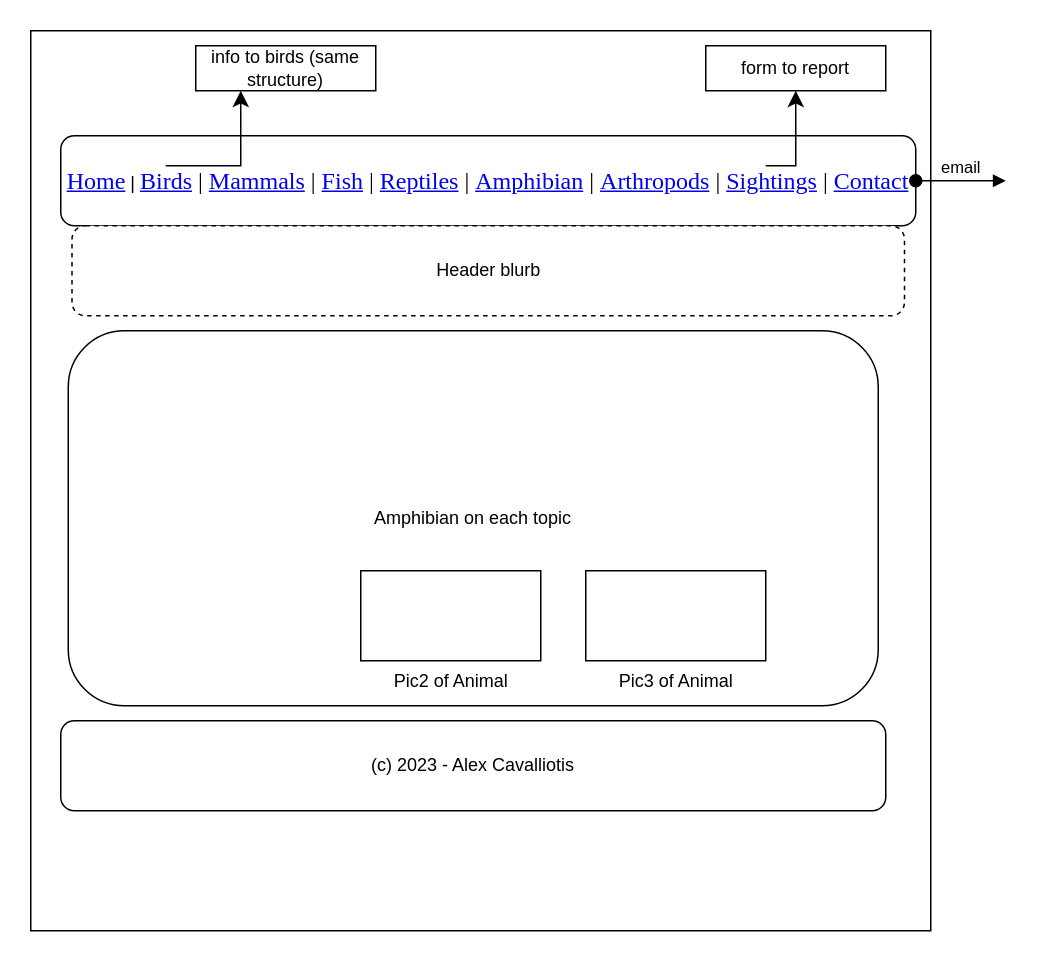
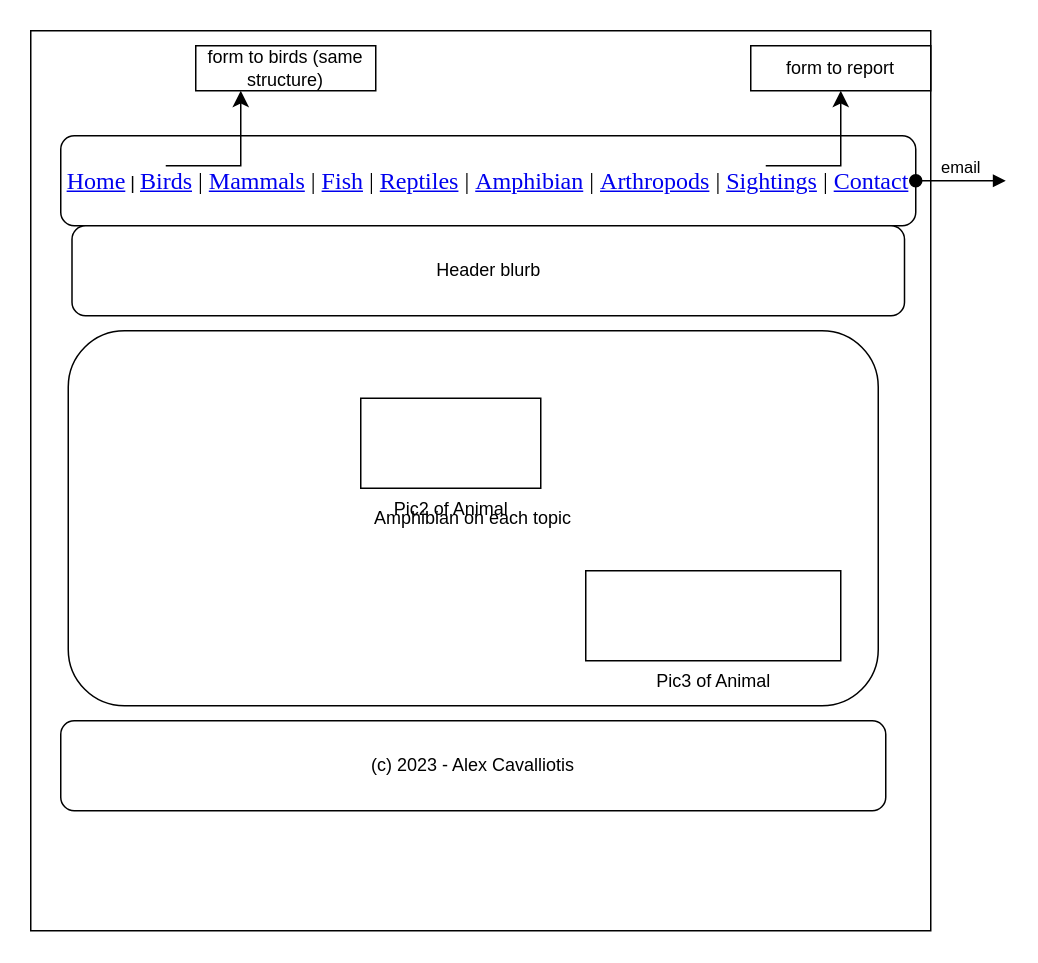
(286, 68) -> (286, 68)
(796, 68) -> (841, 68)
(488, 271) -> (488, 271)
(451, 616) -> (451, 443)
(676, 616) -> (713, 616)
